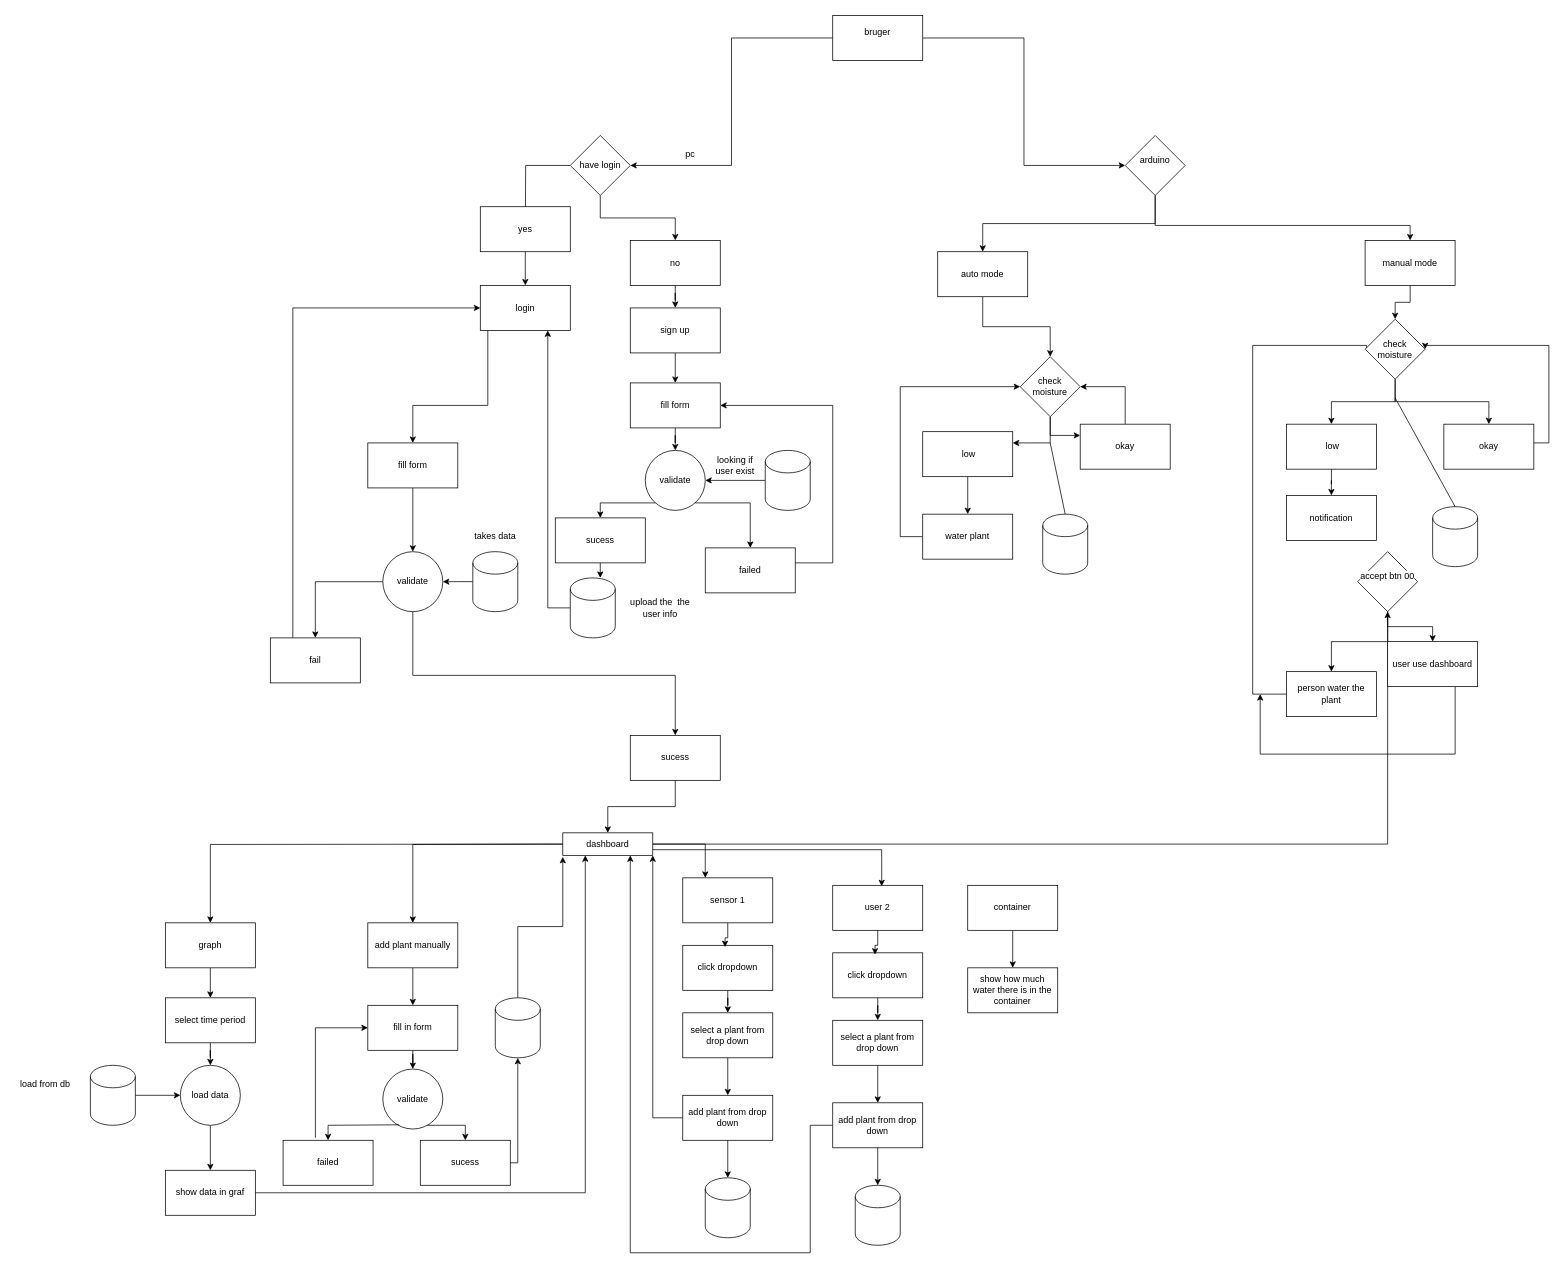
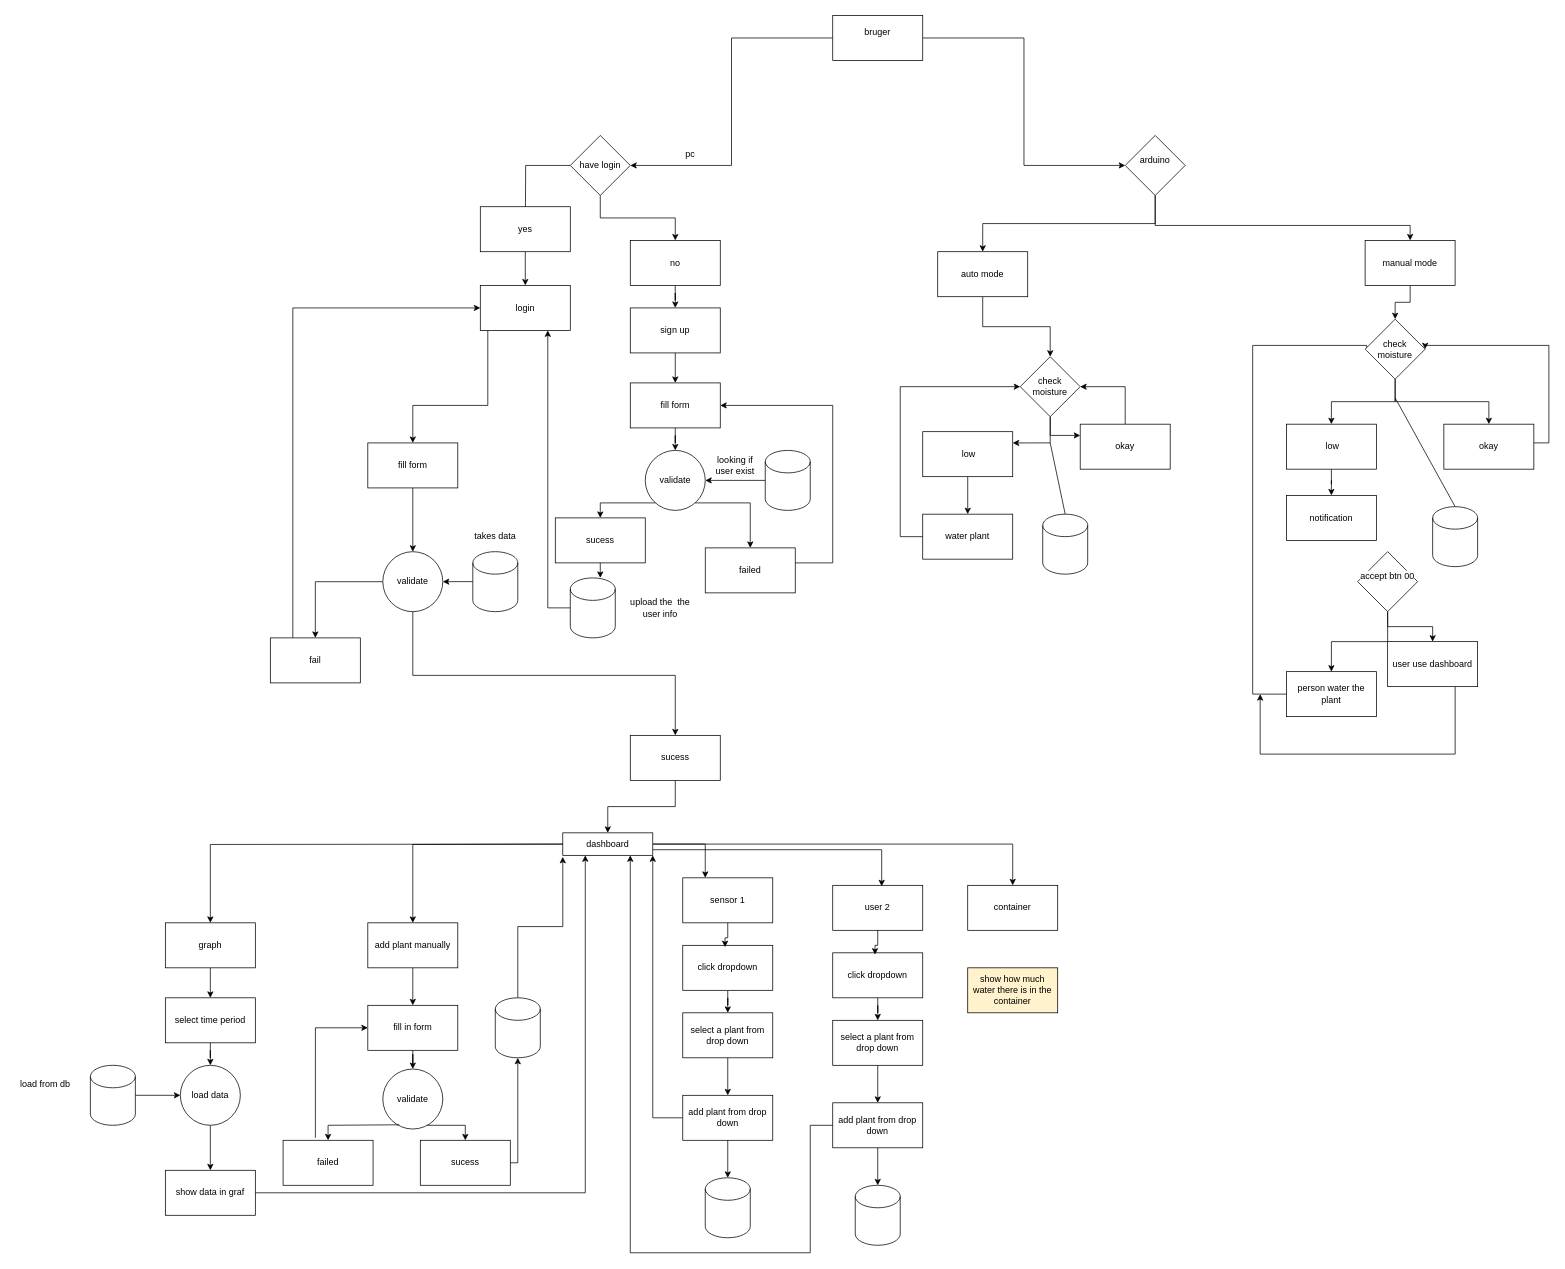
(1278, 844) -> (1013, 860)
(1013, 947) -> none
(1013, 990) -> (1013, 990)
